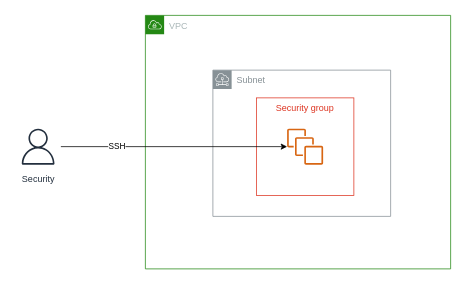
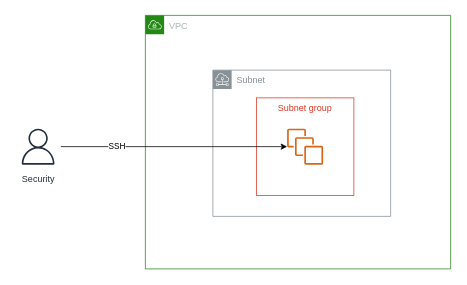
(305, 108) -> (305, 108)
